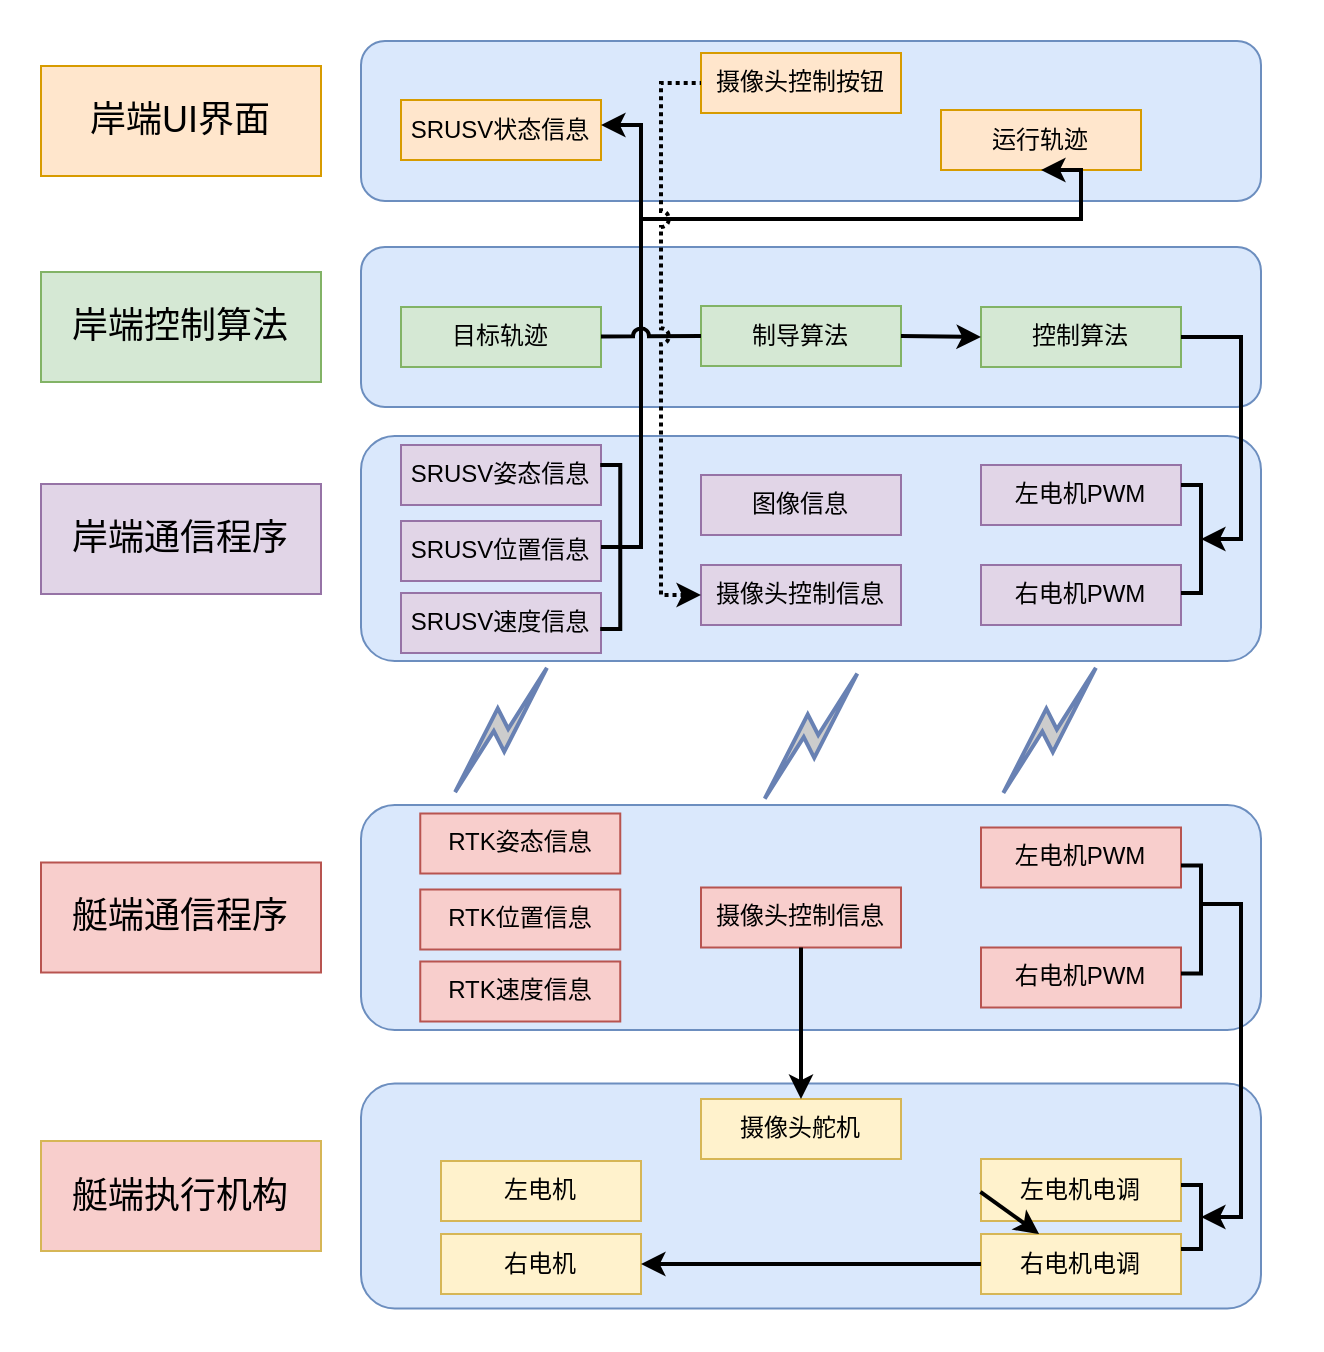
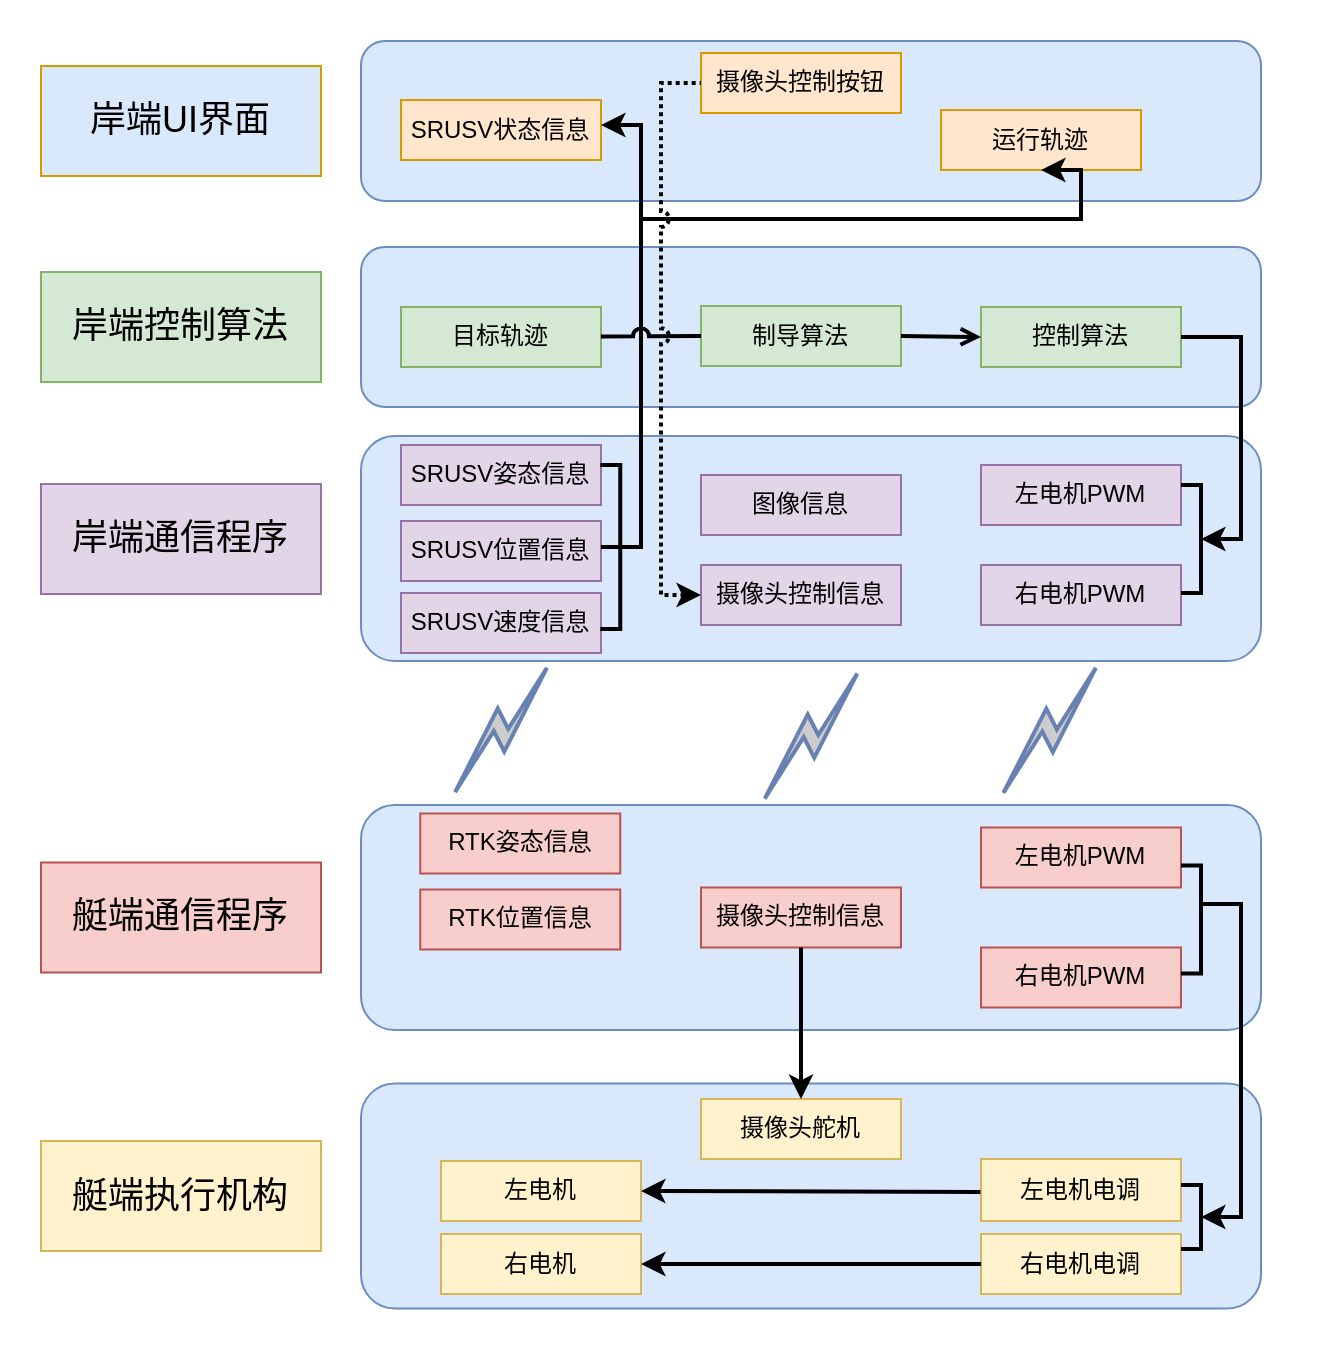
(181, 121) -> (181, 121)
(961, 337) -> (963, 337)
(520, 992) -> none
(181, 1196) -> (181, 1196)
(1003, 1208) -> (819, 1192)
